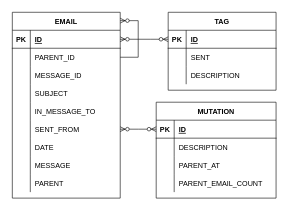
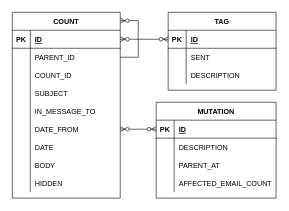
(66, 22) -> (66, 22)
(55, 76) -> (51, 76)
(53, 130) -> (53, 130)
(49, 166) -> (43, 166)
(47, 184) -> (47, 184)
(215, 184) -> (219, 184)
